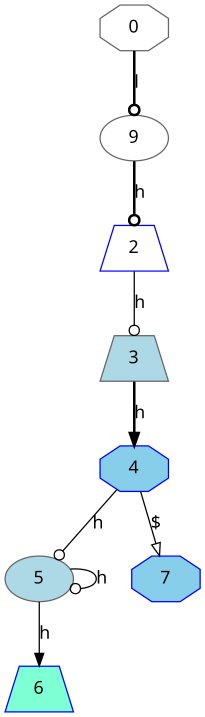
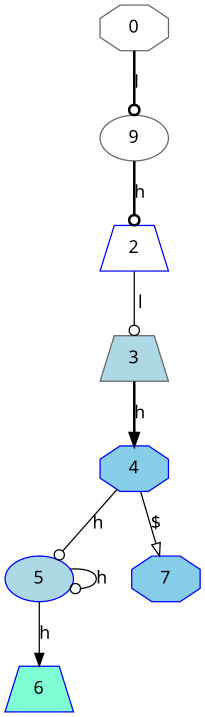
(141, 303) -> (141, 303)
(39, 579) -> (39, 579)
